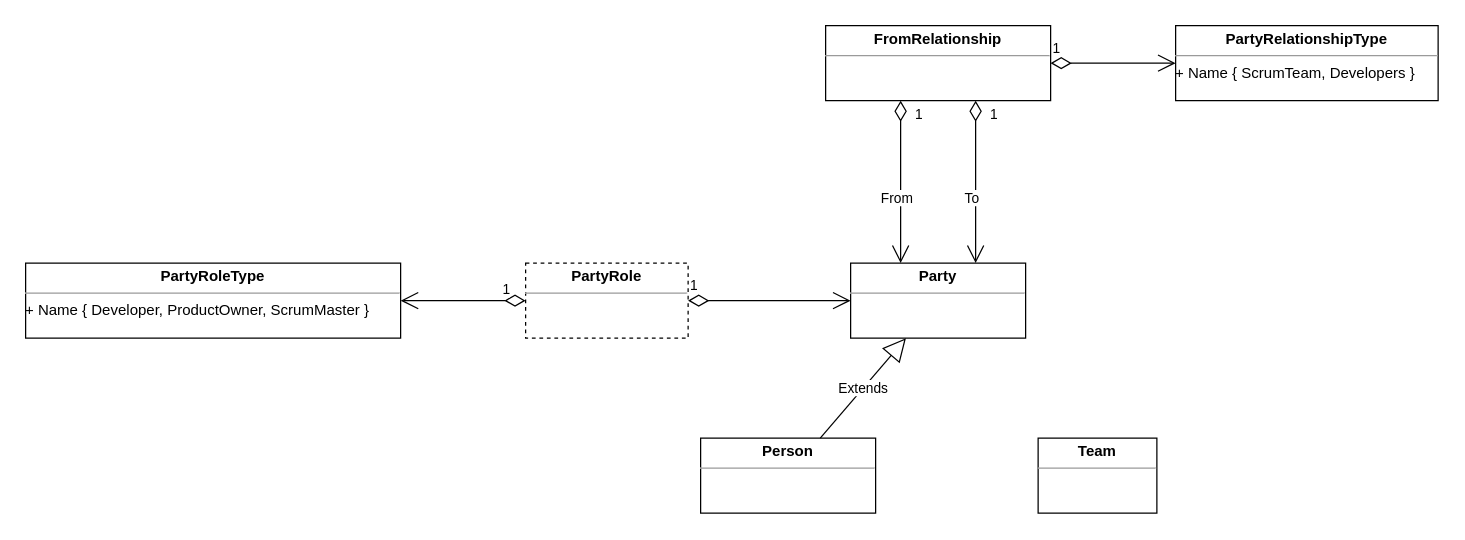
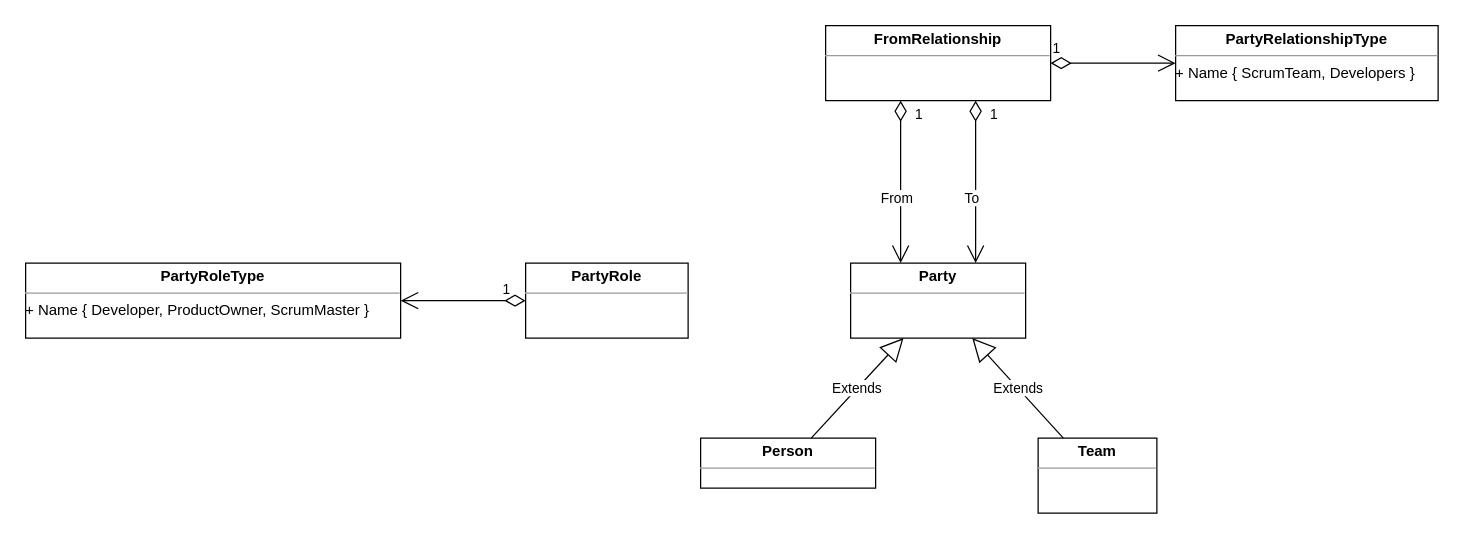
(607, 301) -> (607, 301)
(777, 301) -> none
none -> (1025, 397)
(788, 476) -> (788, 463)
